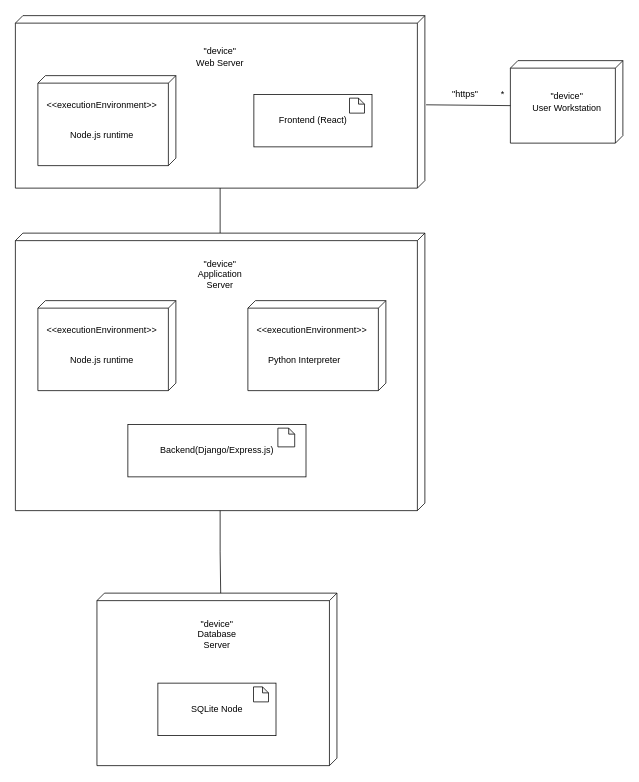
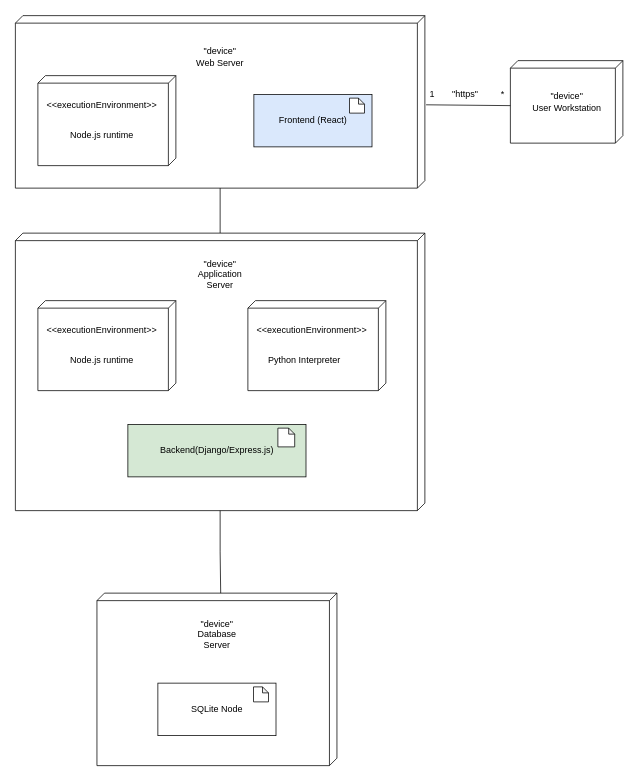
none -> (432, 94)
(313, 120) -> (313, 120)
(217, 450) -> (217, 450)
